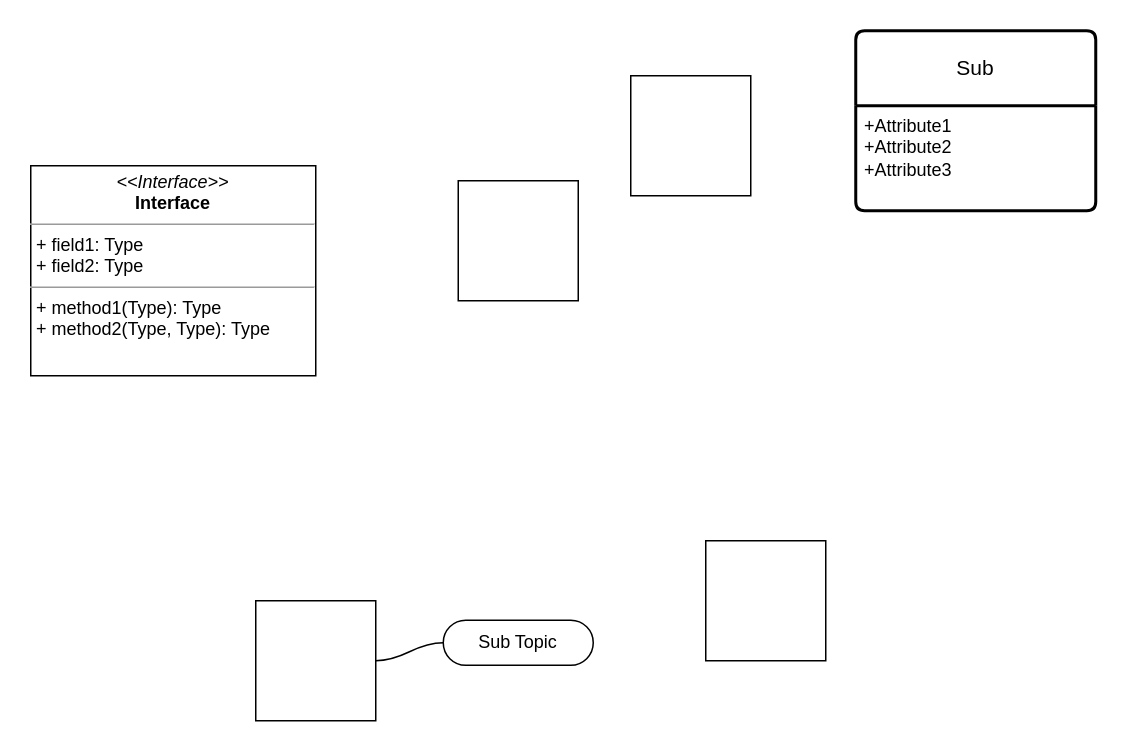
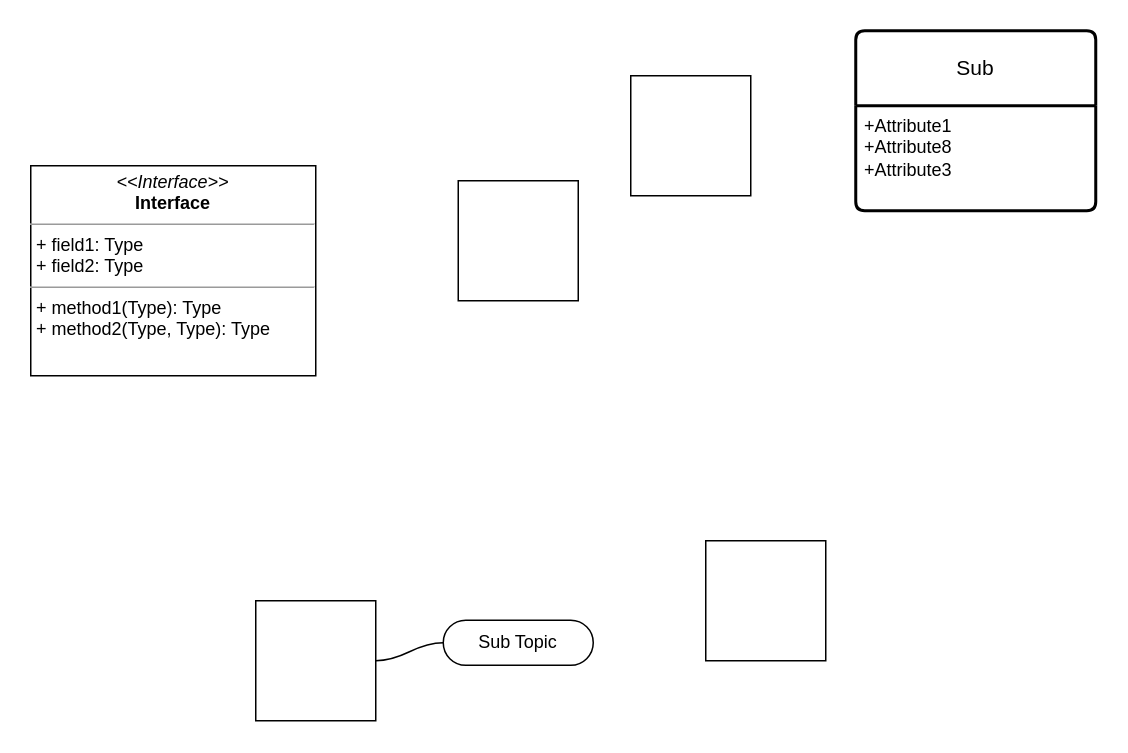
(918, 149) -> (918, 149)
